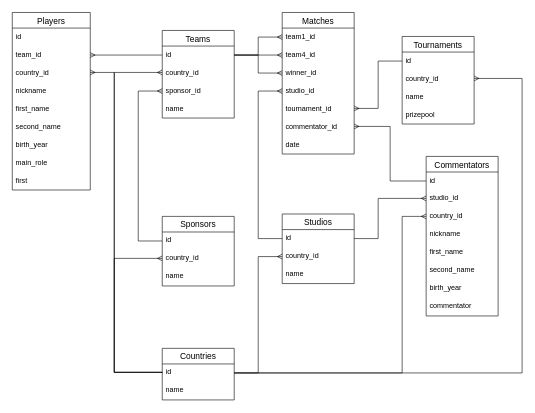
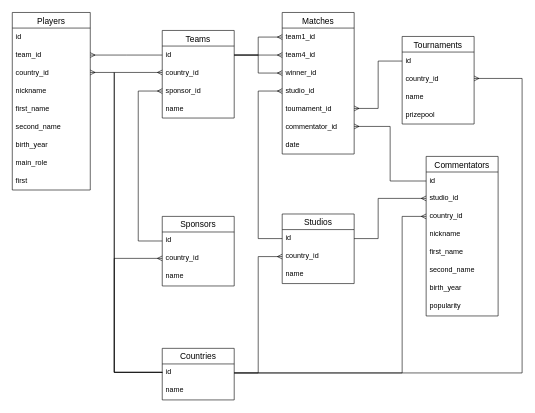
(452, 306) -> (448, 306)
